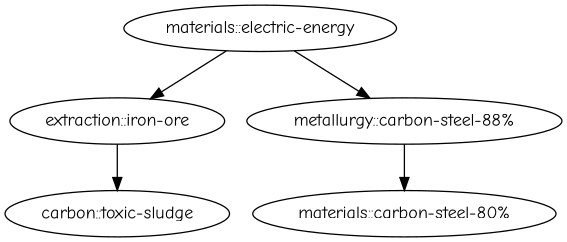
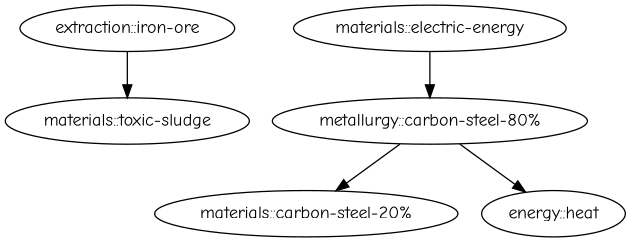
(194, 71) -> none
(404, 121) -> (430, 121)
(117, 214) -> (127, 121)
(404, 214) -> (306, 214)
none -> (553, 214)
